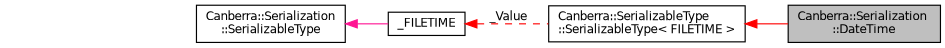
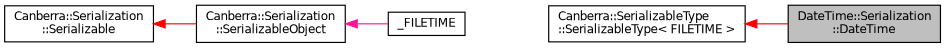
none -> (79, 24)
(271, 24) -> (271, 24)
(513, 24) -> none
(864, 24) -> (864, 24)
